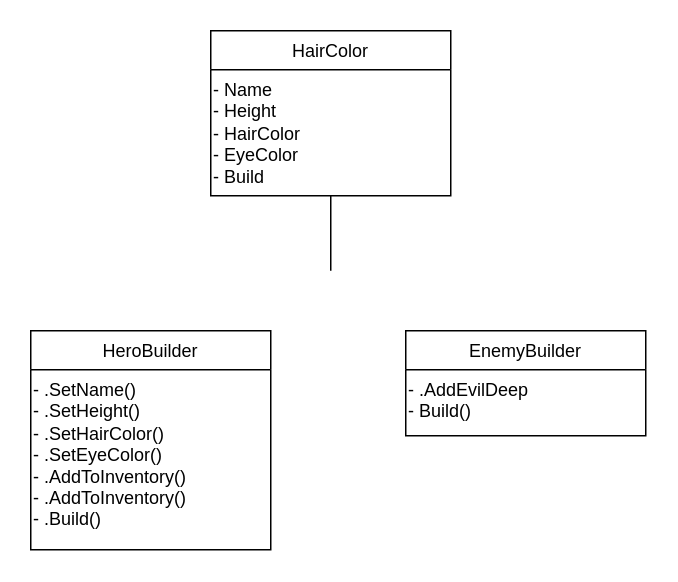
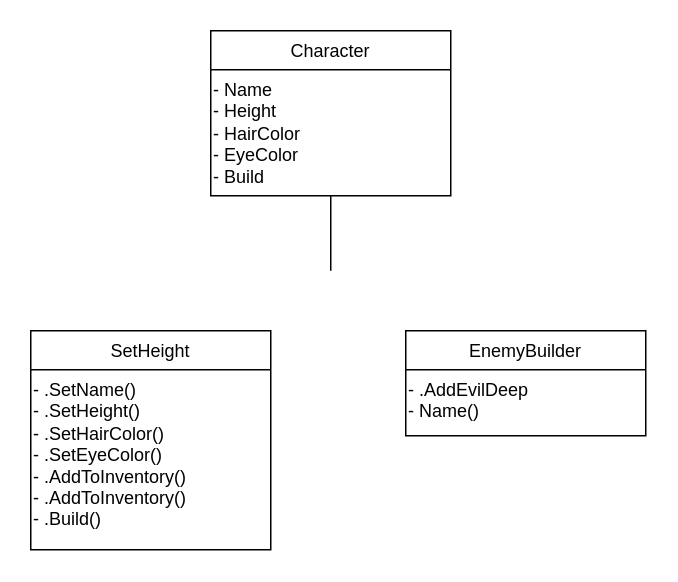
(330, 51) -> (330, 51)
(150, 351) -> (150, 351)
(470, 402) -> (470, 402)
